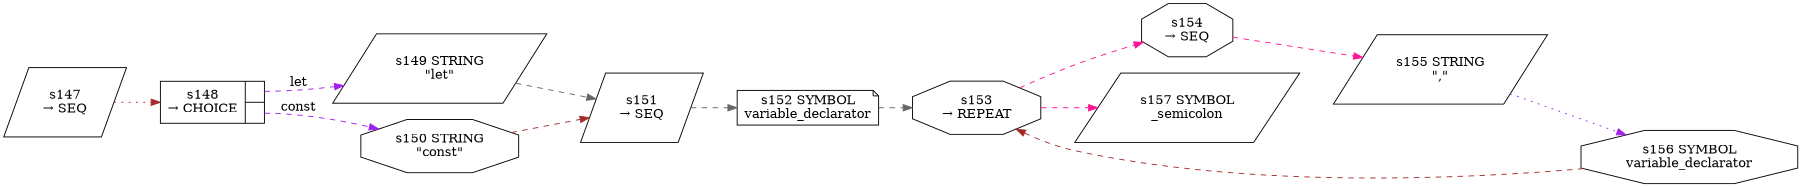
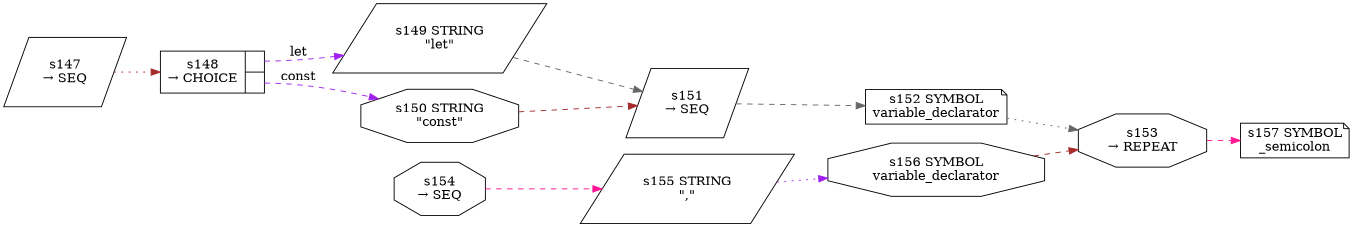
(1076, 64) -> none
(891, 108) -> (1038, 123)
(1187, 108) -> (1295, 141)
